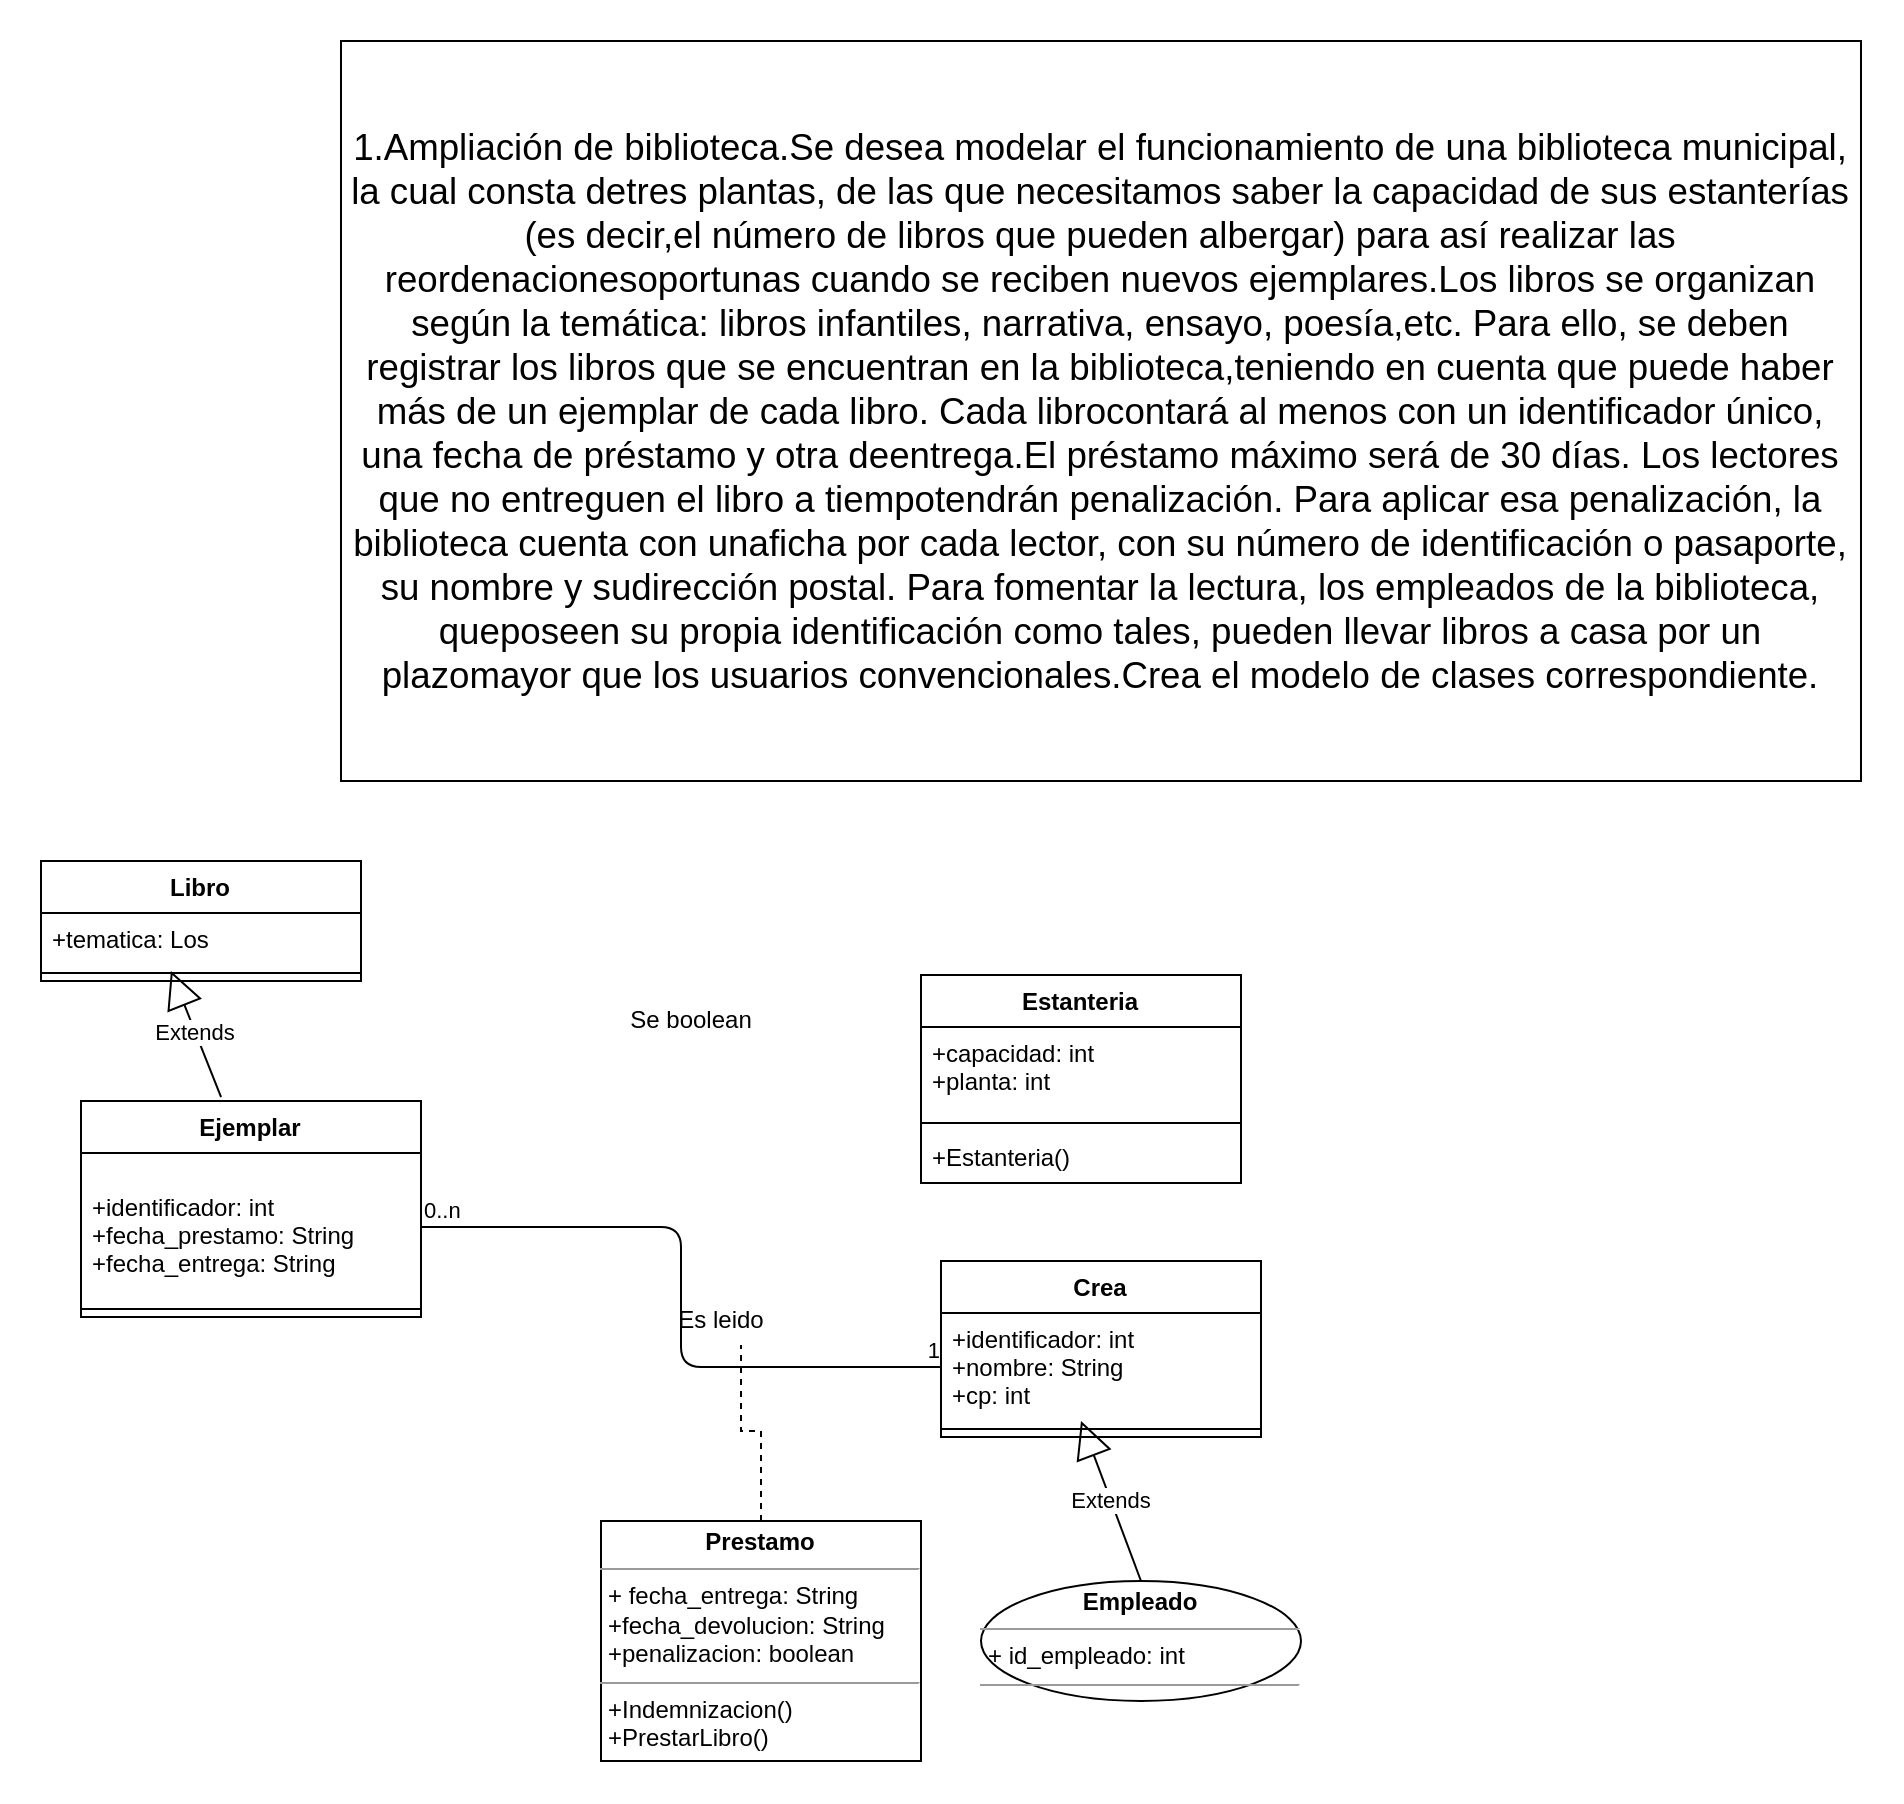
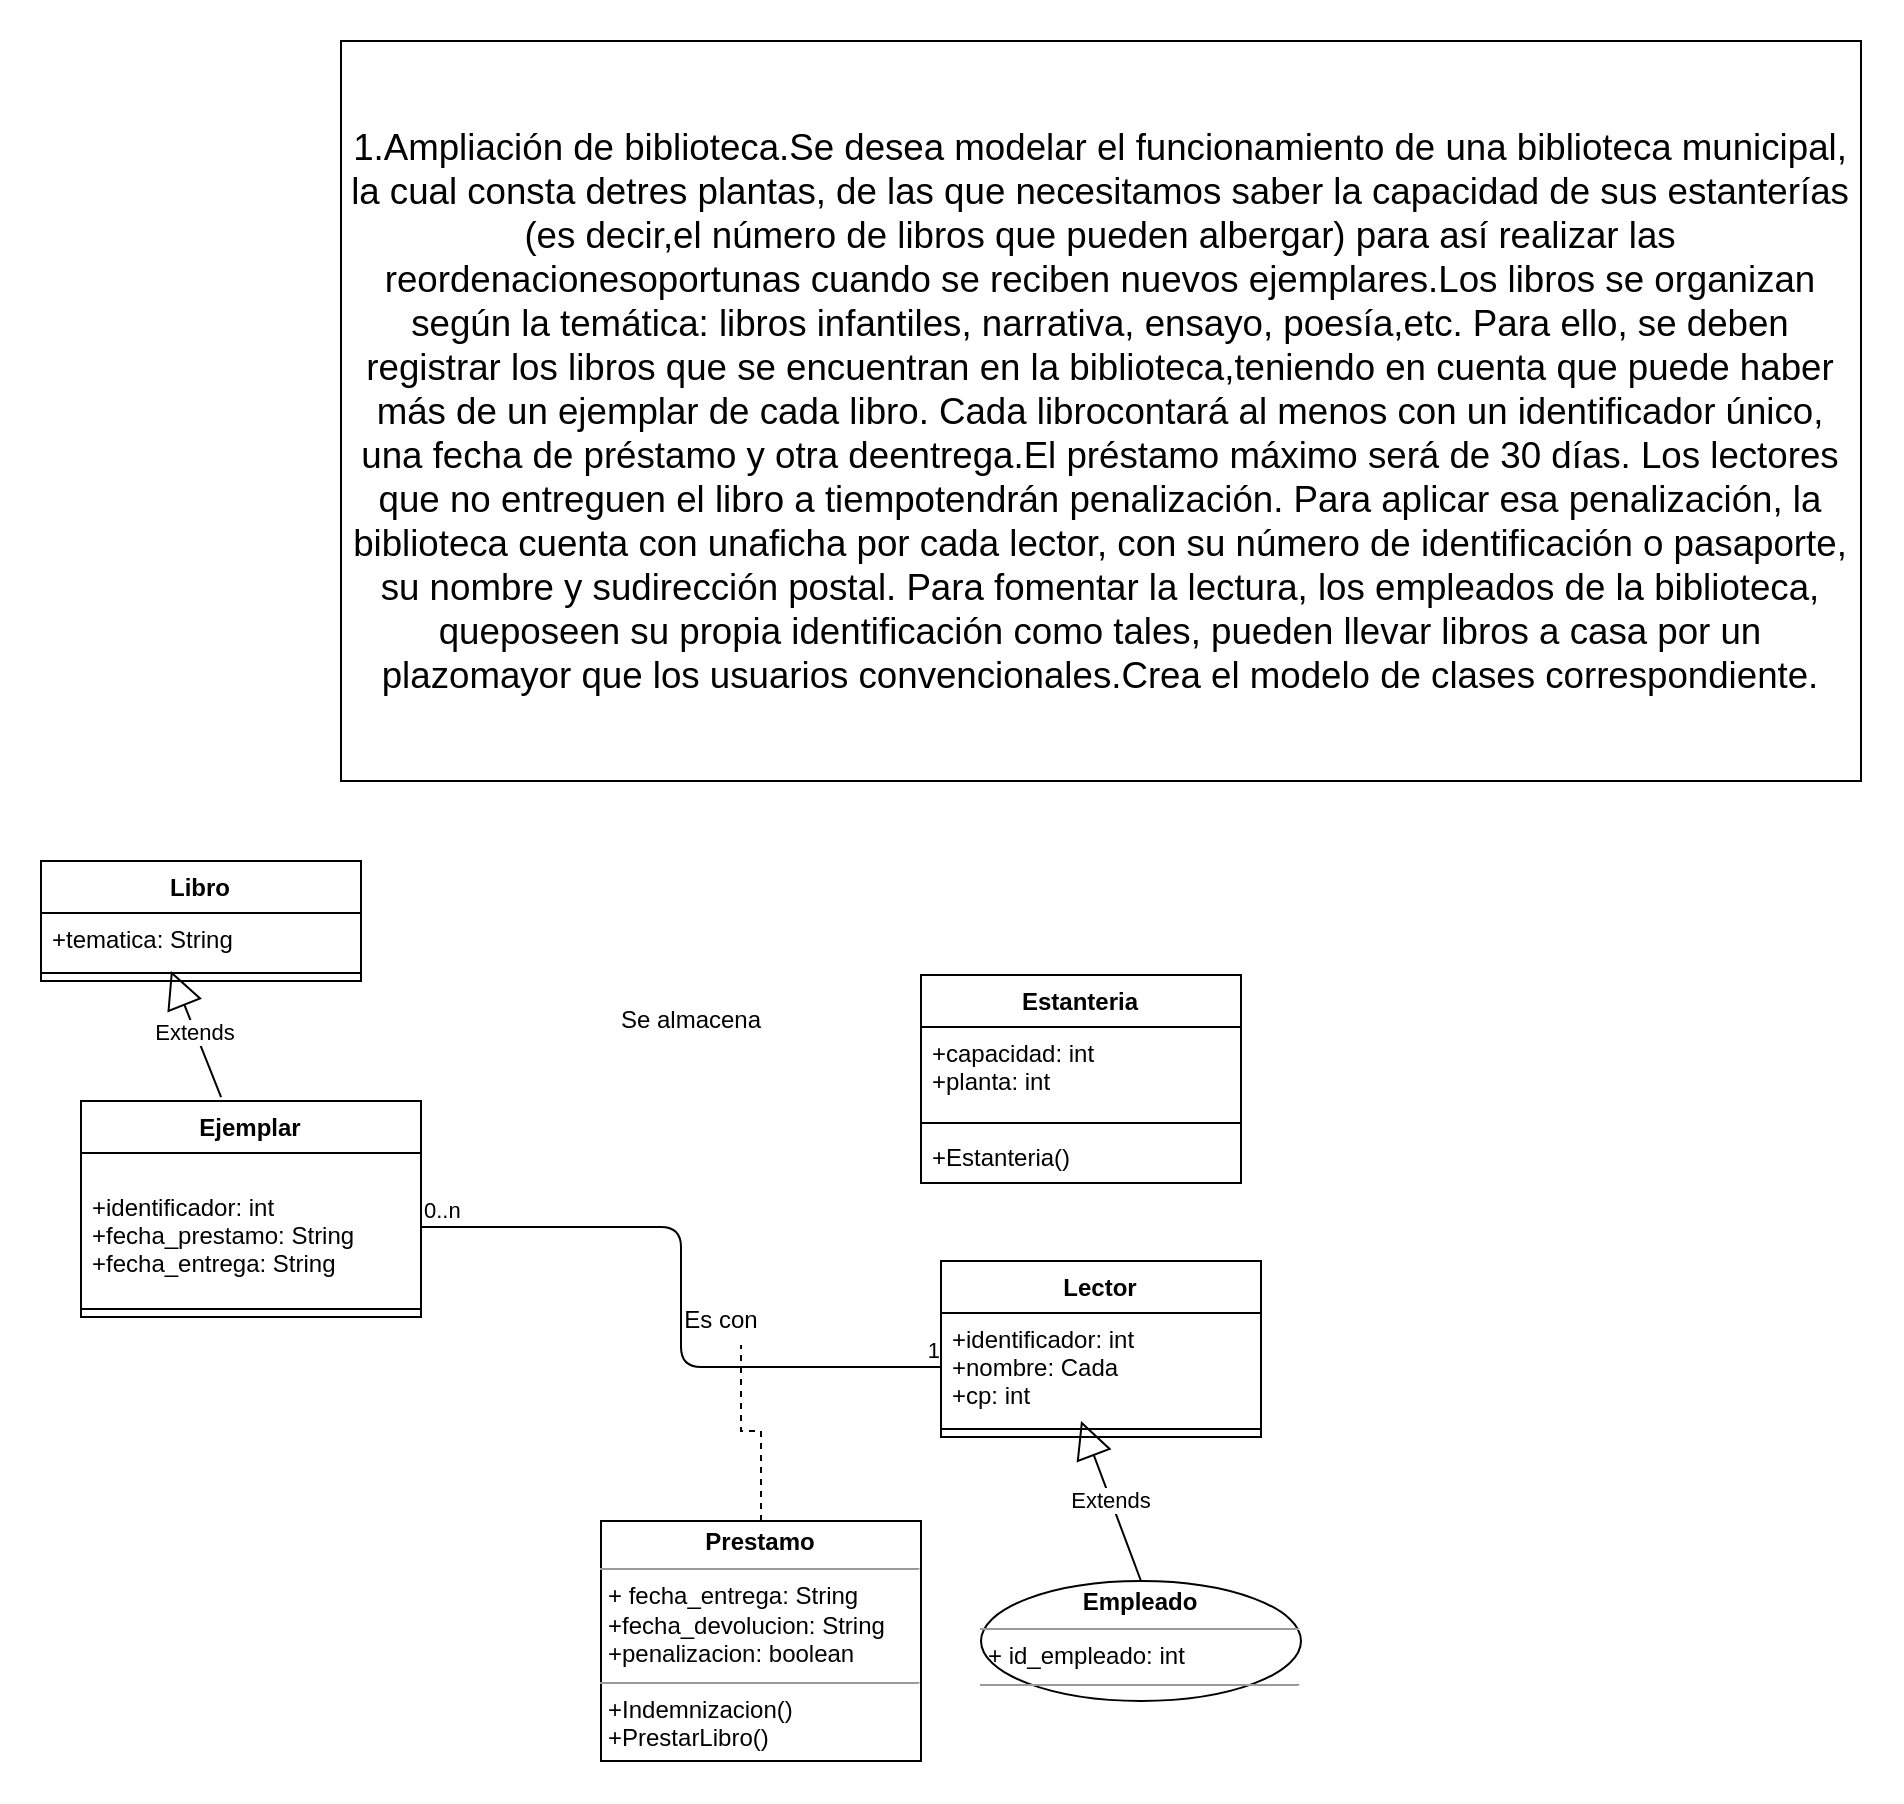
(137, 940) -> (154, 940)
(692, 1021) -> (692, 1021)
(1100, 1288) -> (1100, 1288)
(722, 1321) -> (722, 1321)
(1061, 1340) -> (1061, 1340)
